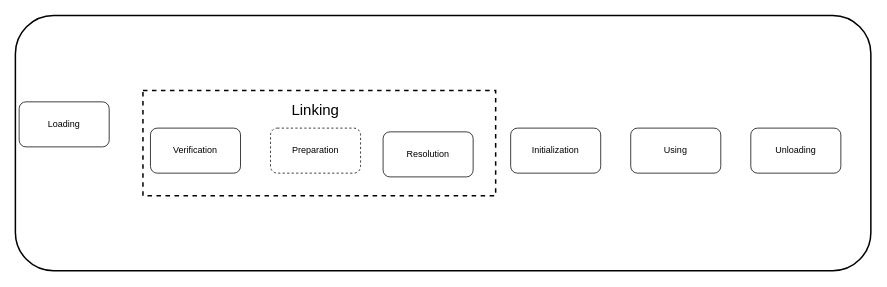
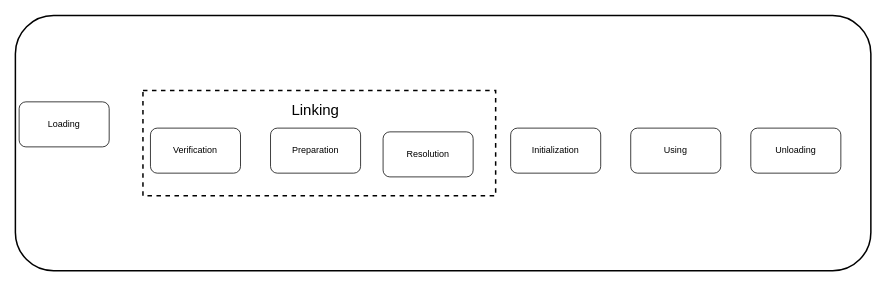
(315, 150) -> (315, 150)
